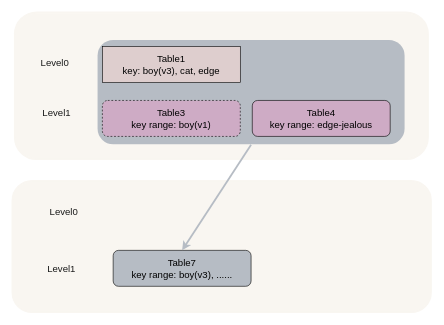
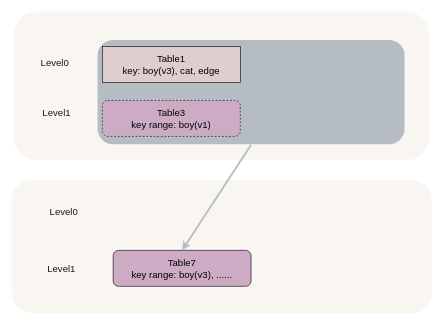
(321, 119) -> none
(182, 269) -> (182, 269)
